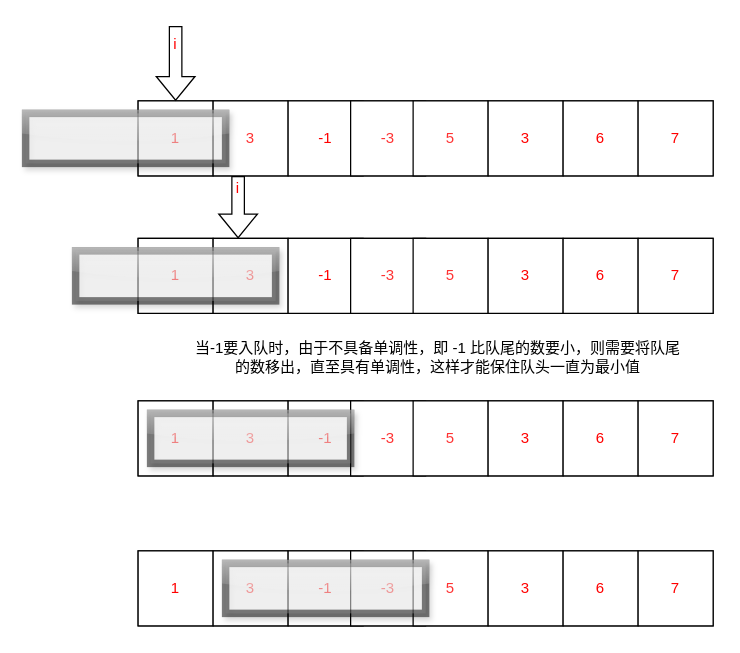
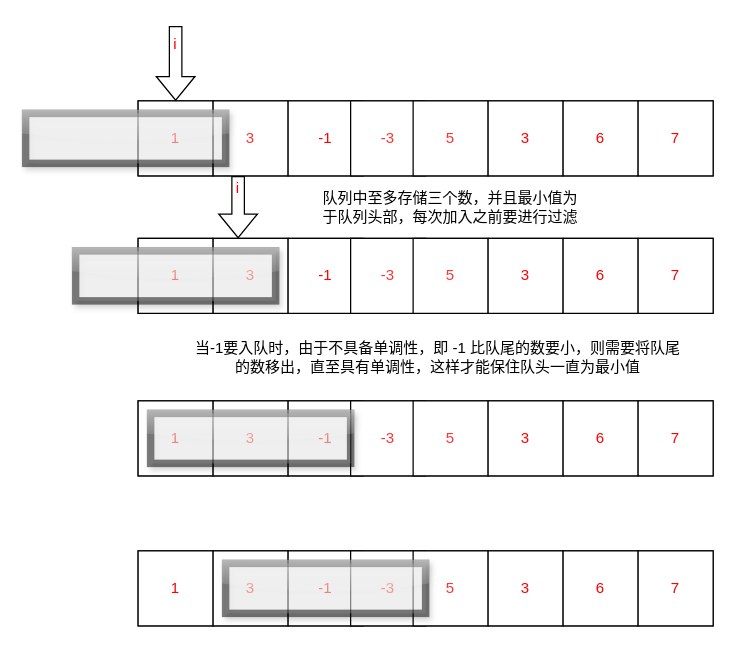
none -> (451, 207)
